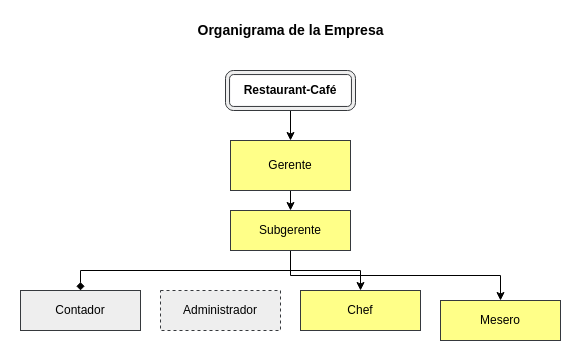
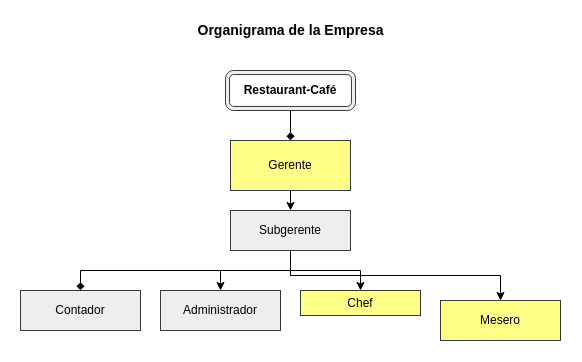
(291, 132) -> (291, 132)
(291, 231) -> (291, 231)
none -> (221, 278)
(221, 311) -> (221, 311)
(361, 311) -> (361, 303)
